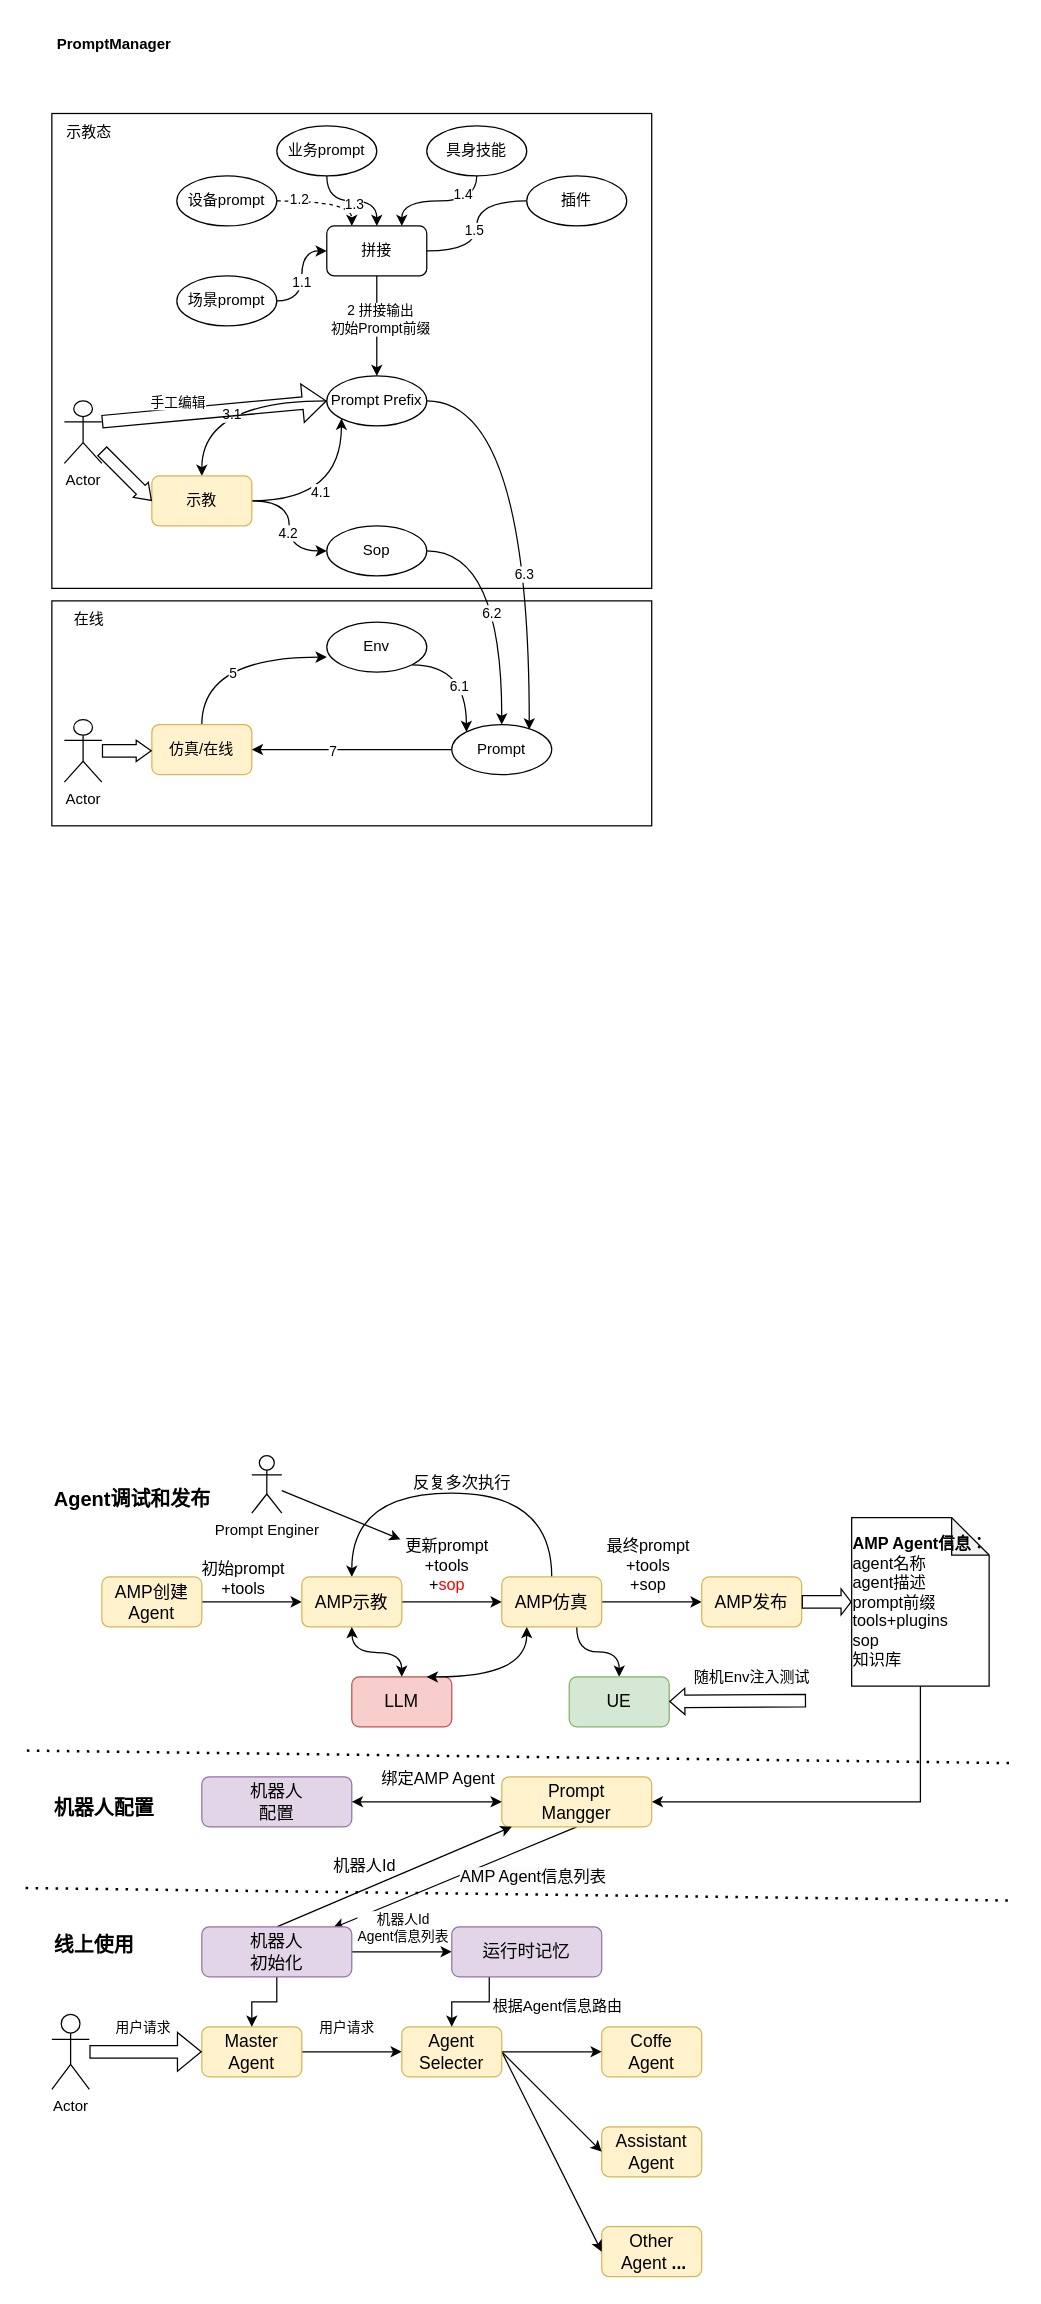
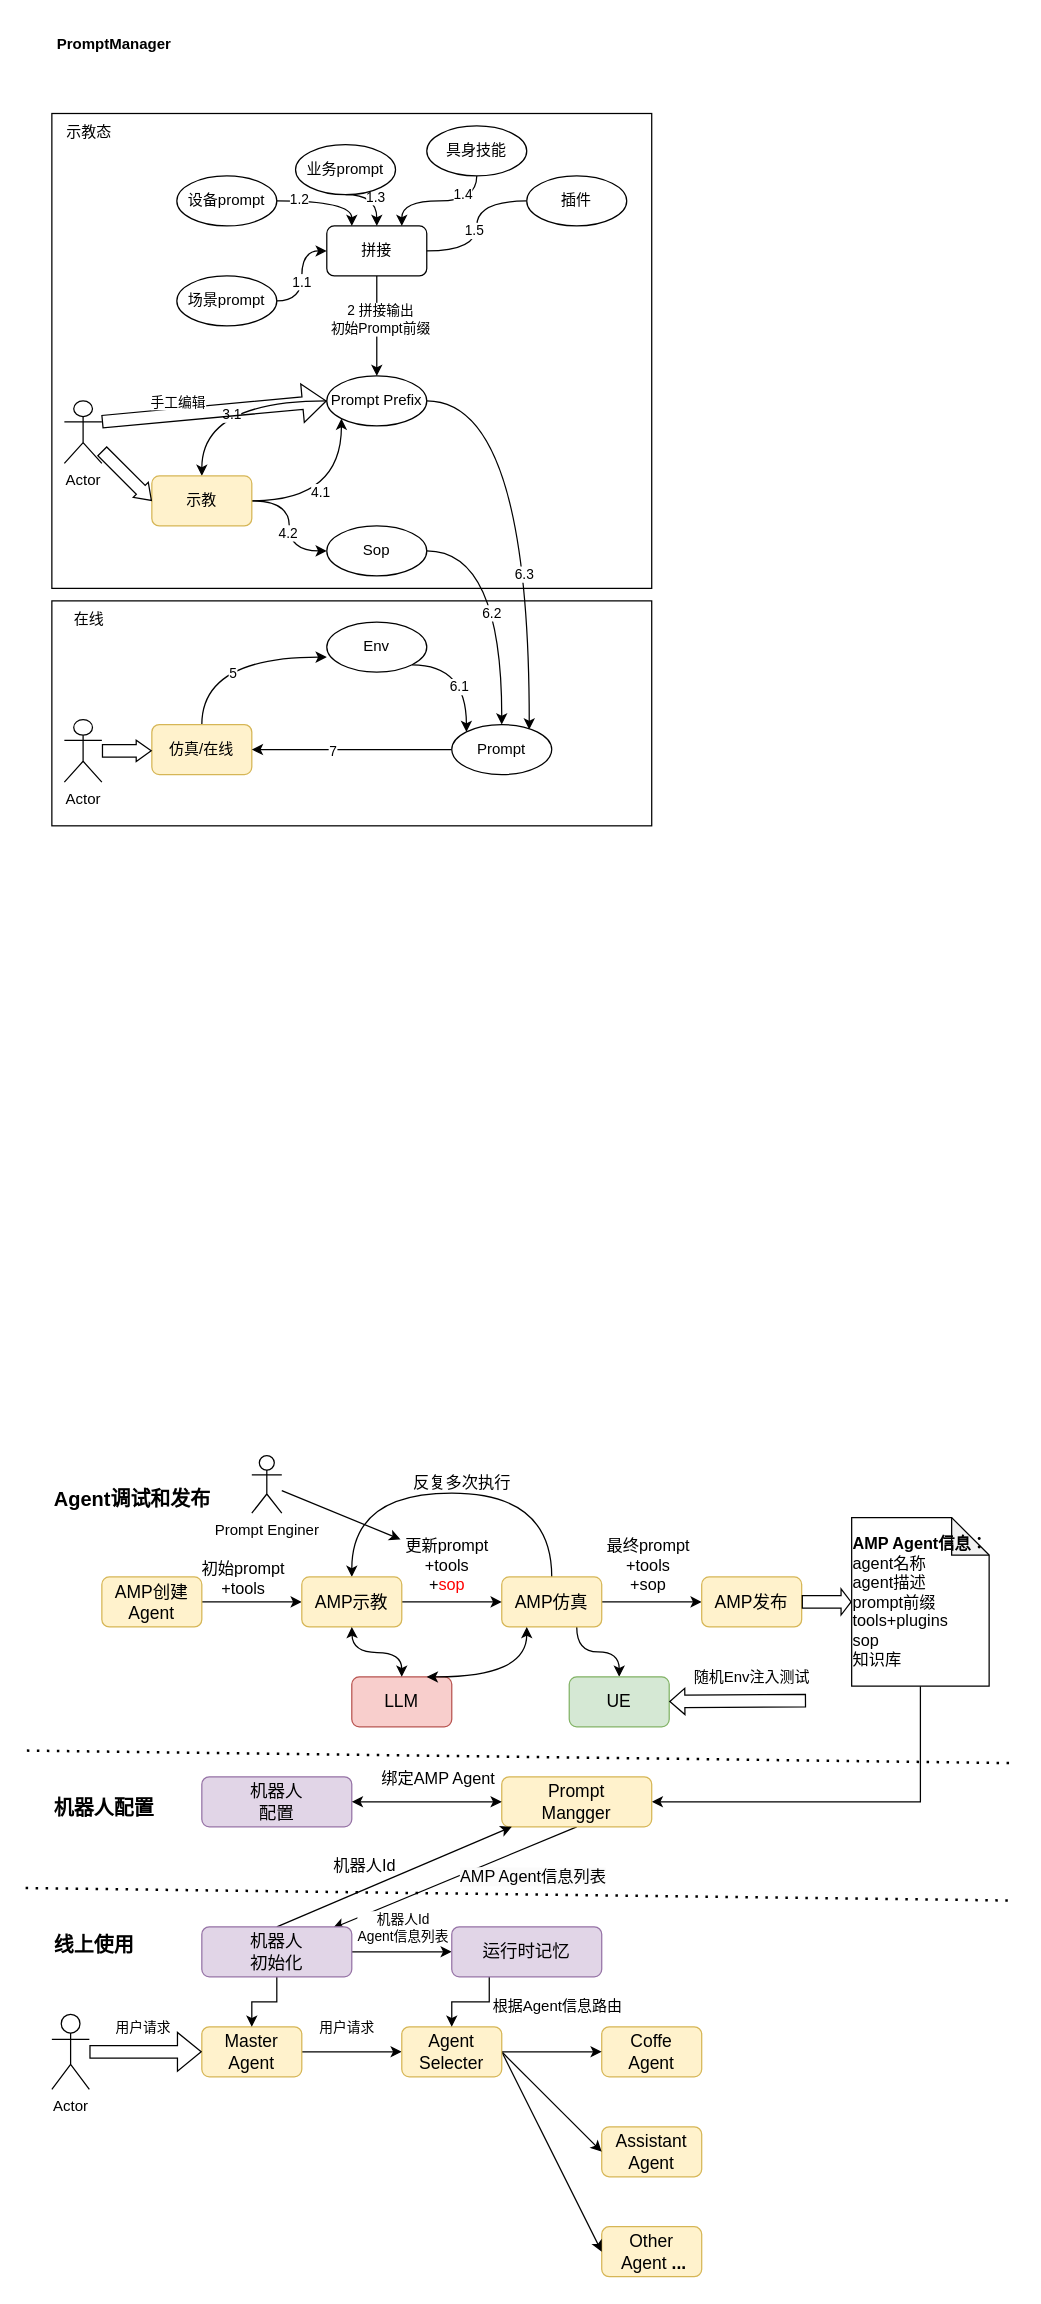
(327, 151) -> (346, 169)
(332, 205) -> (332, 205)
